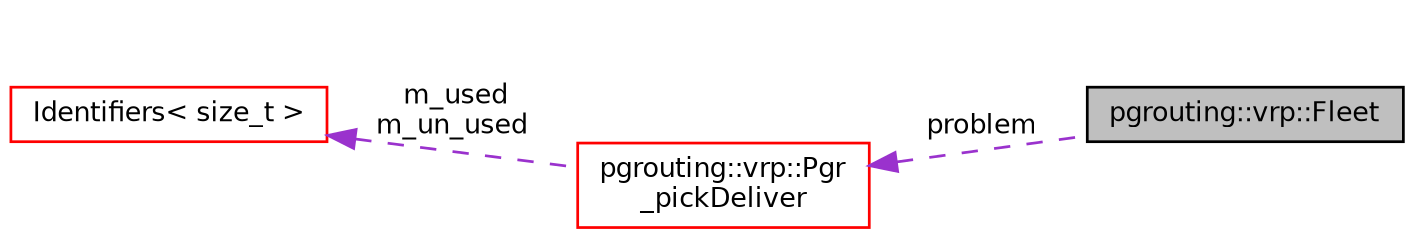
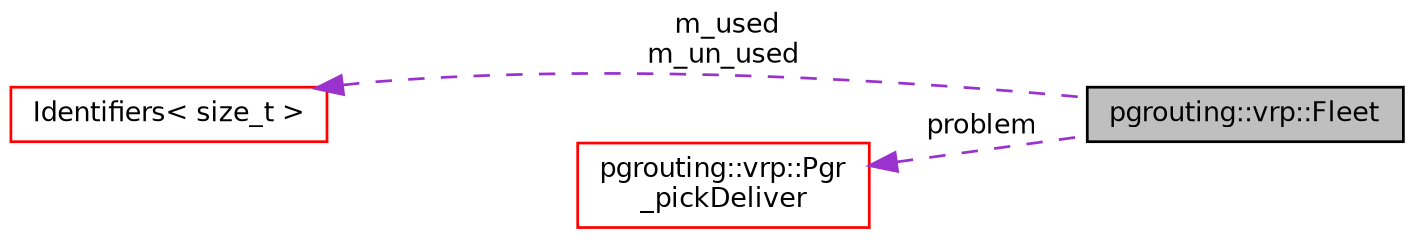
(466, 153) -> (715, 75)
